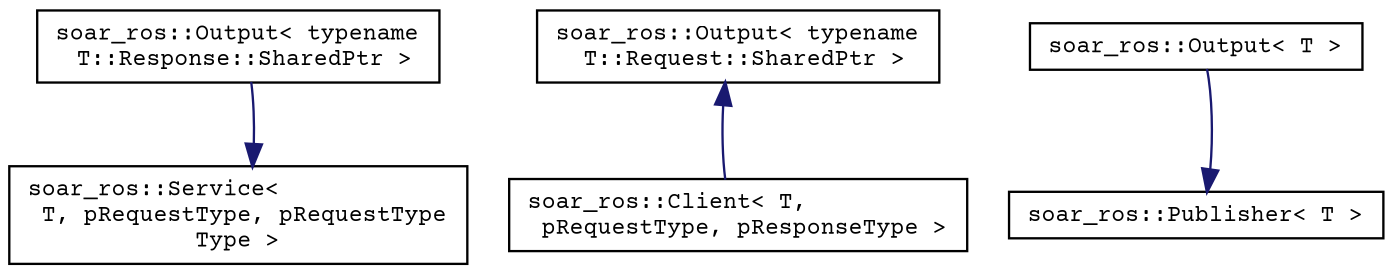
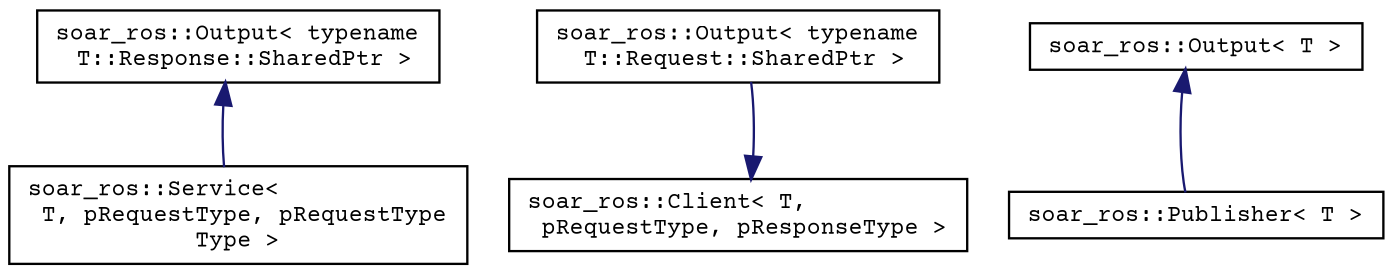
(254, 113) -> (223, 136)
(1212, 119) -> (1181, 142)
(723, 142) -> (754, 119)
